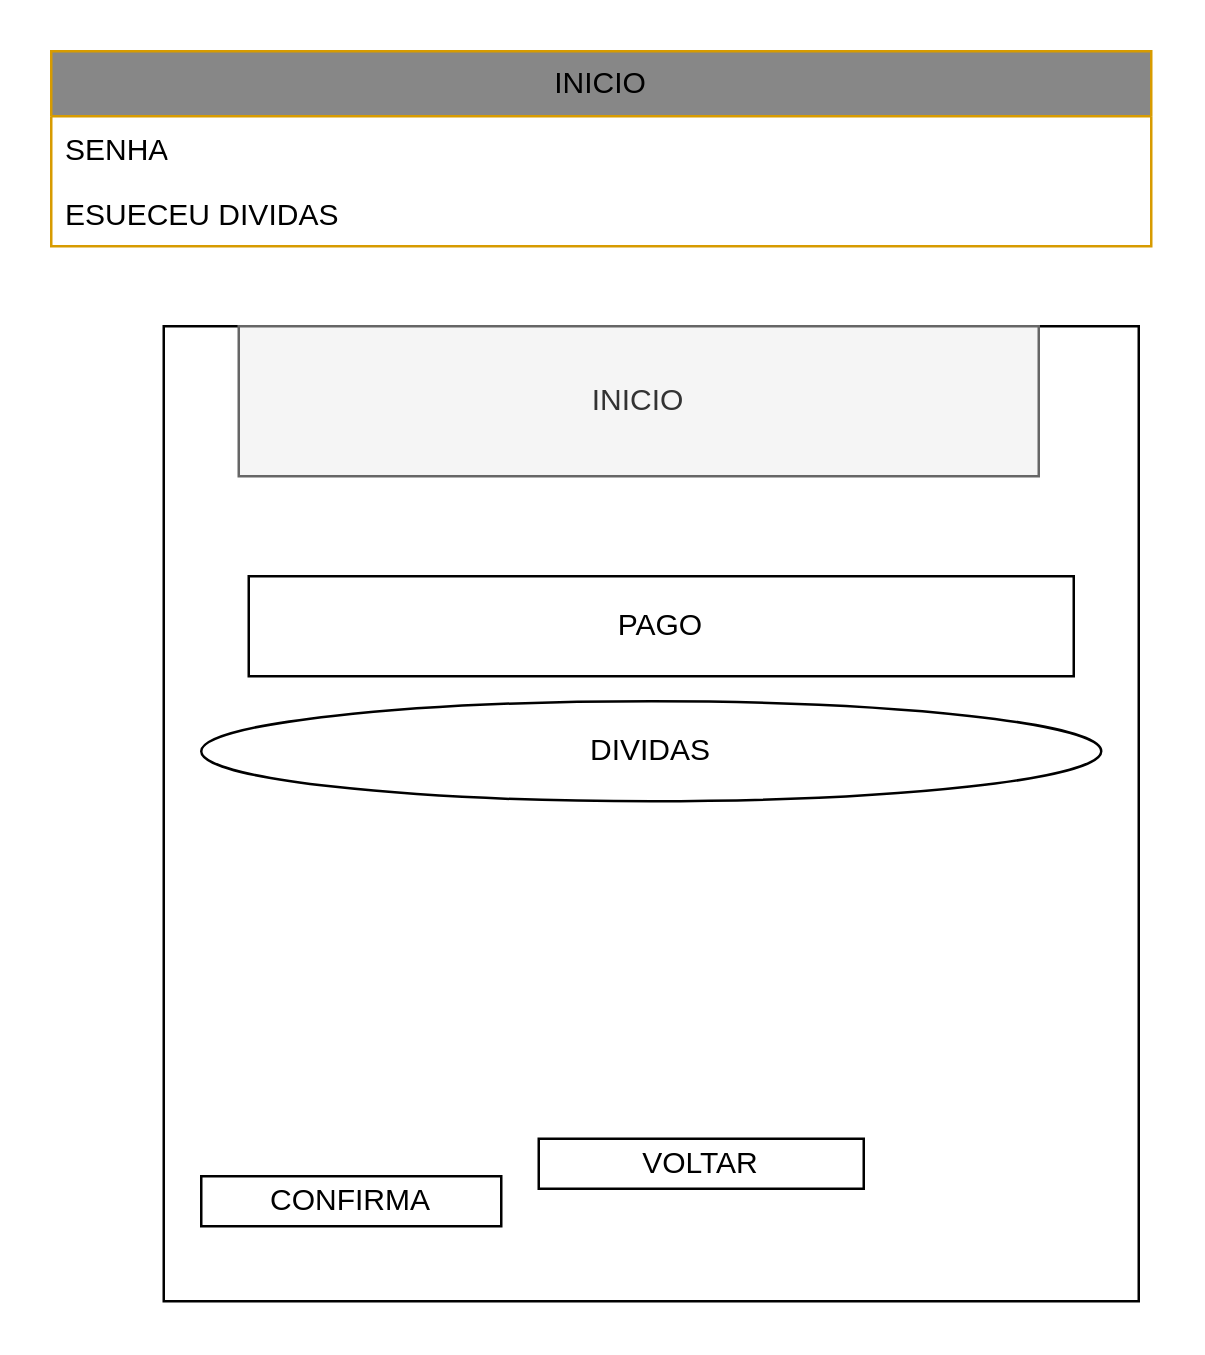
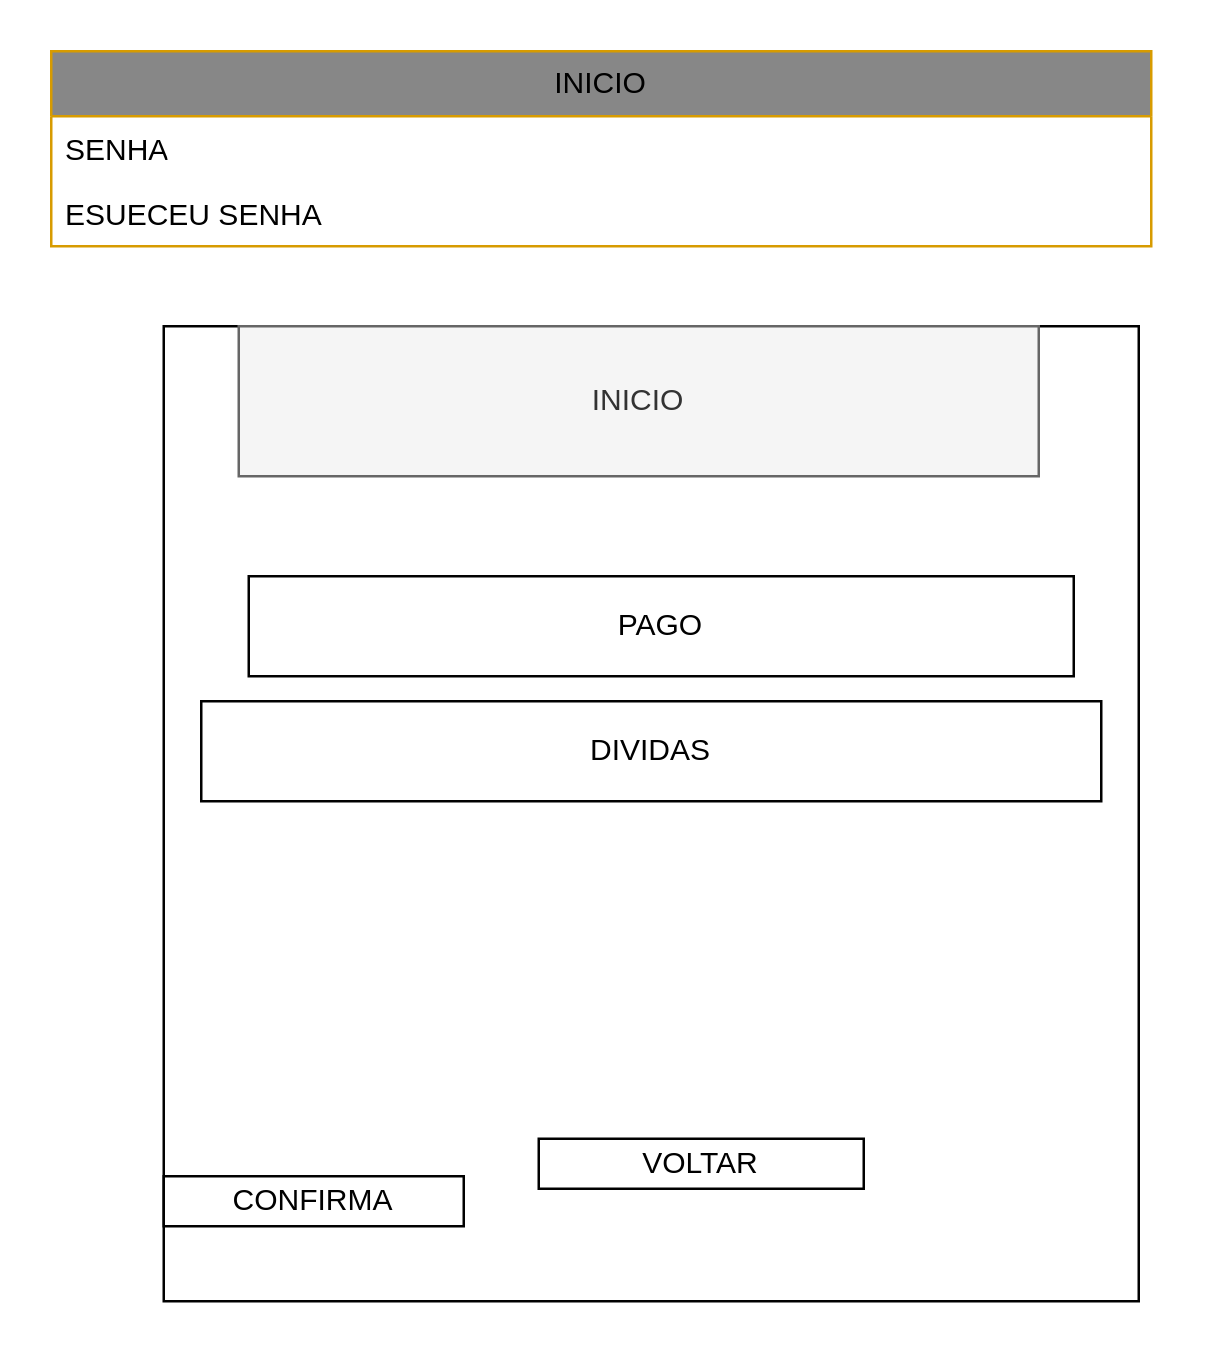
(188, 217) -> (172, 217)
(651, 751) -> (651, 751)
(351, 1201) -> (314, 1201)
